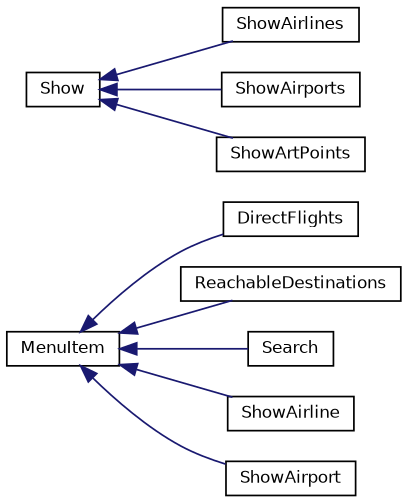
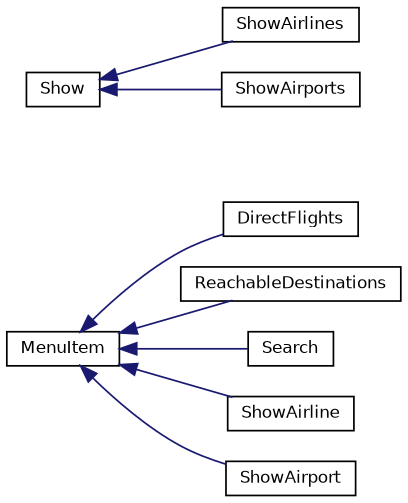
(291, 154) -> none
